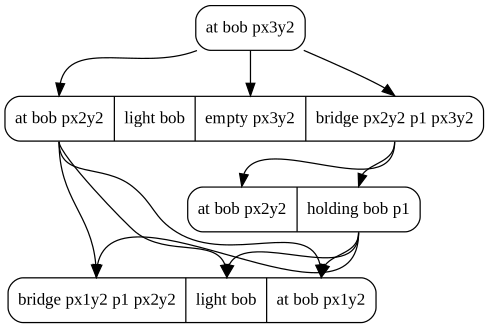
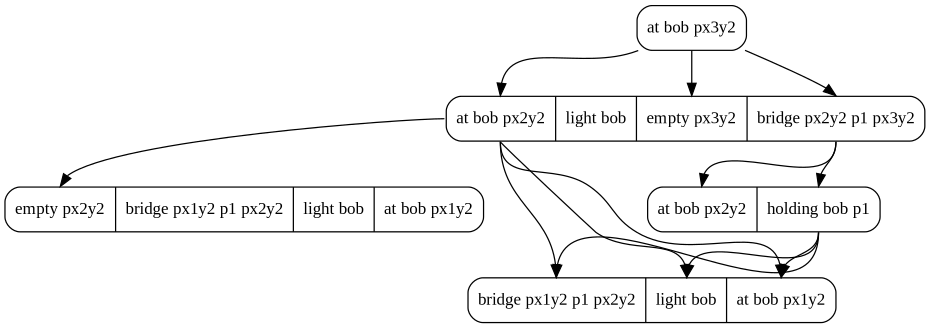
none -> (244, 209)
